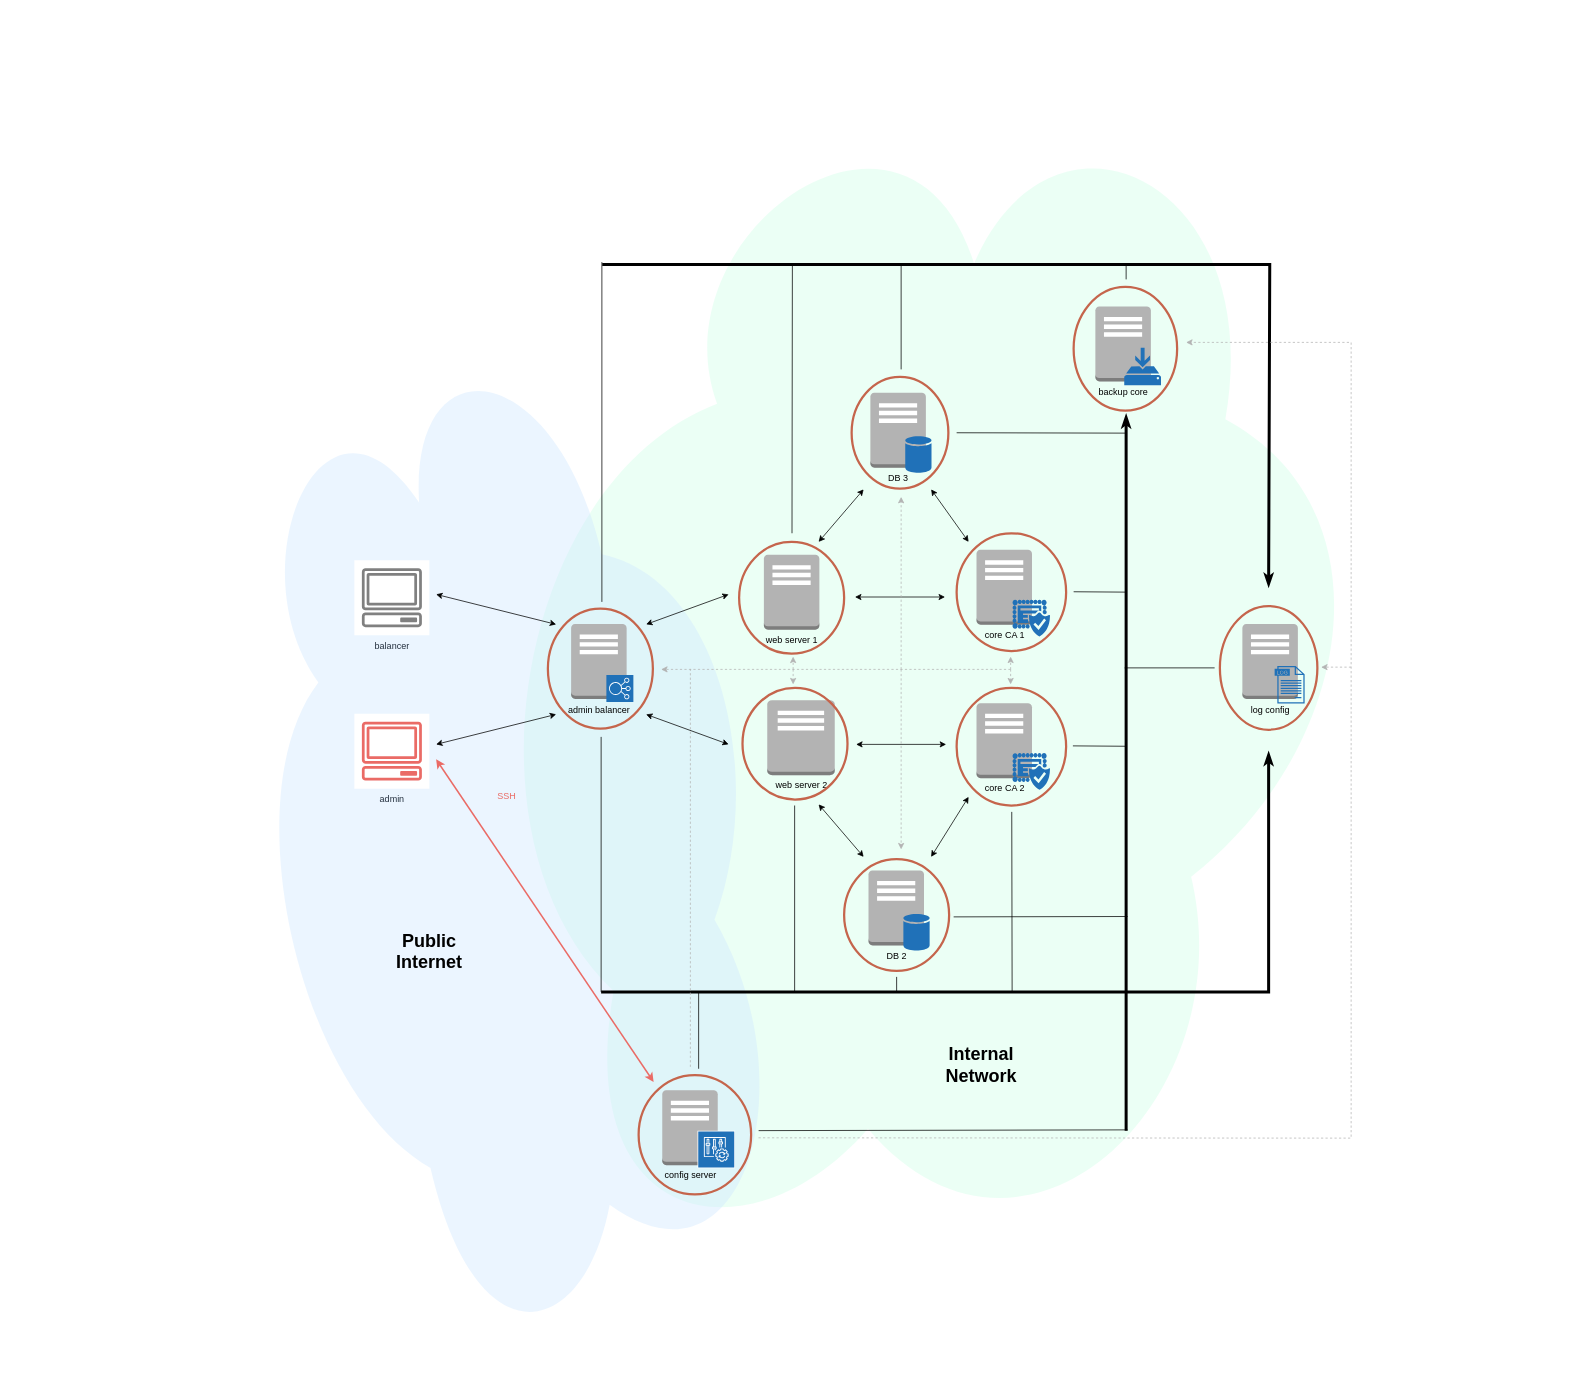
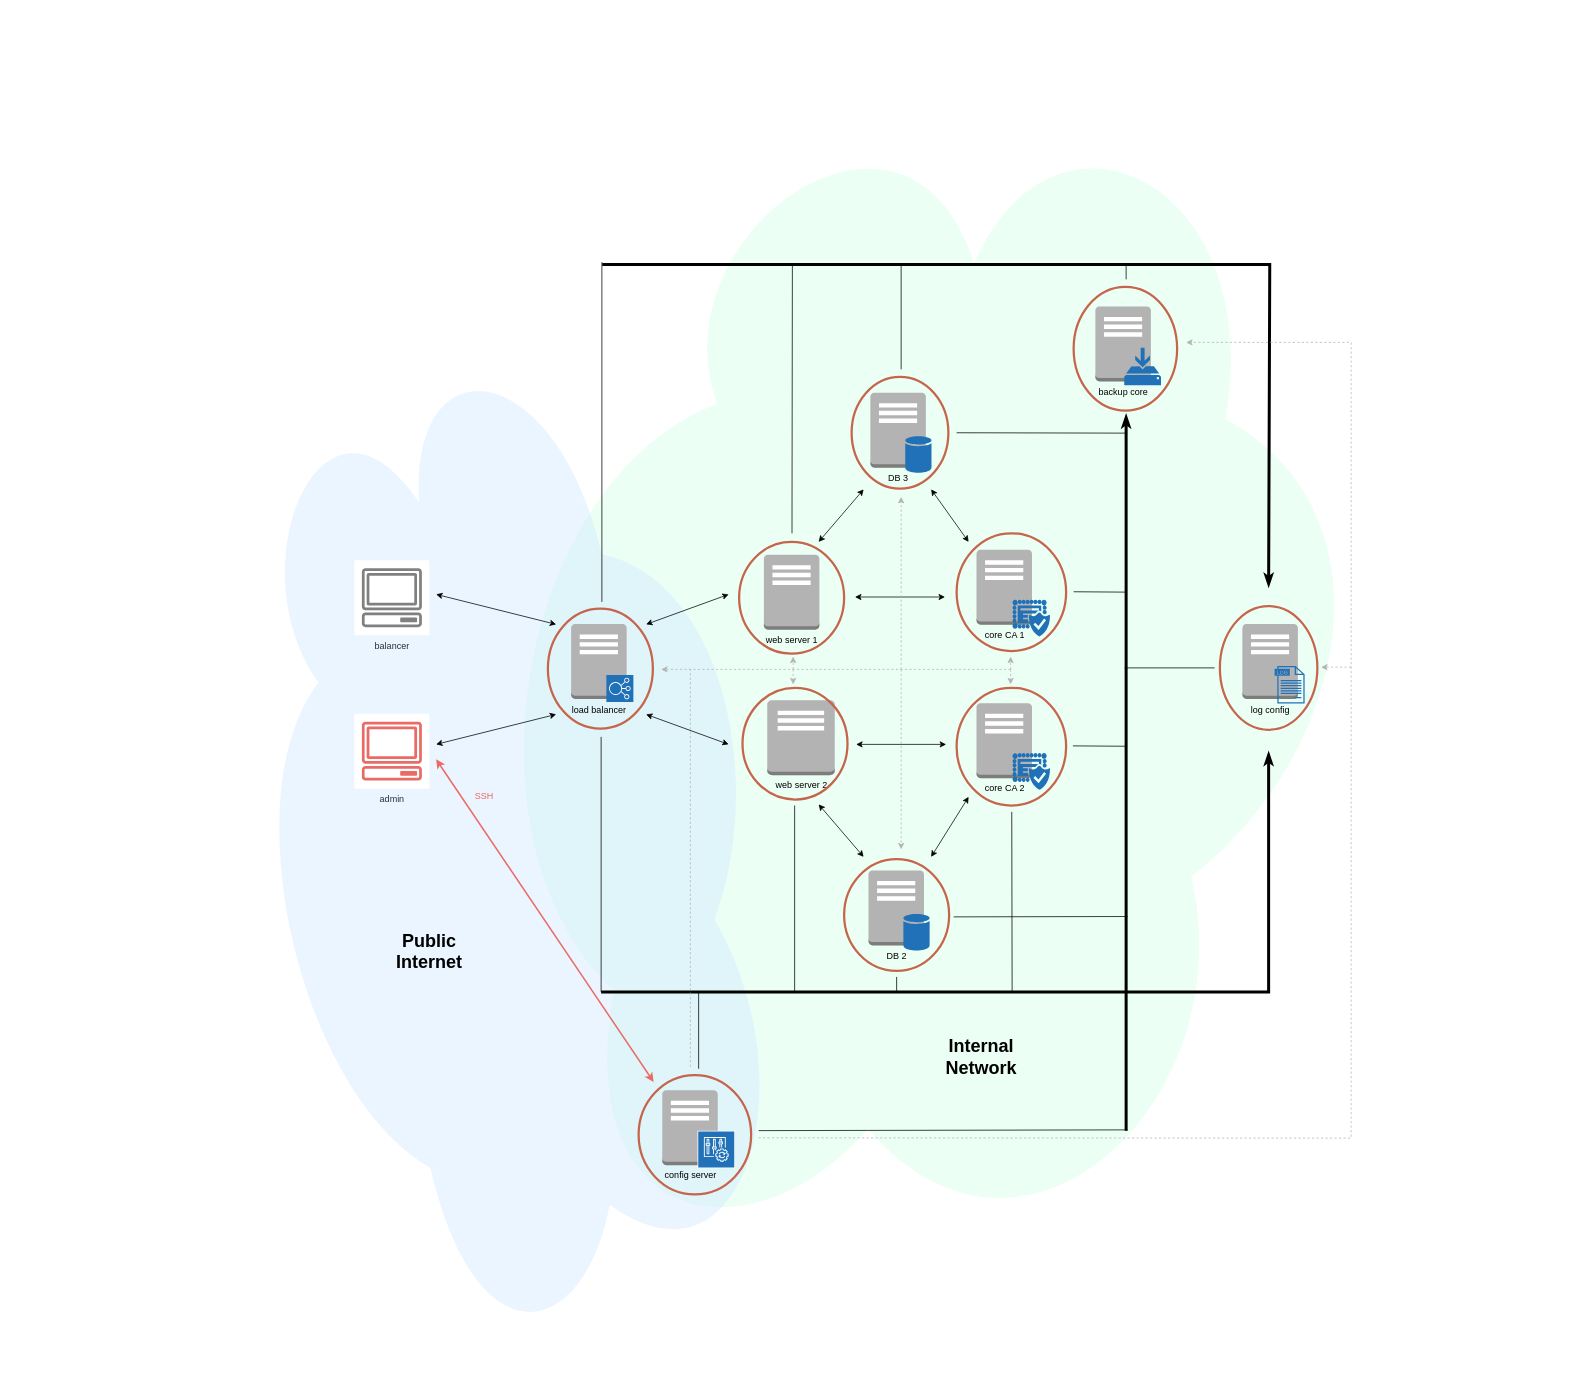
(599, 710) -> (599, 710)
(511, 796) -> (489, 796)
(981, 1064) -> (981, 1057)
